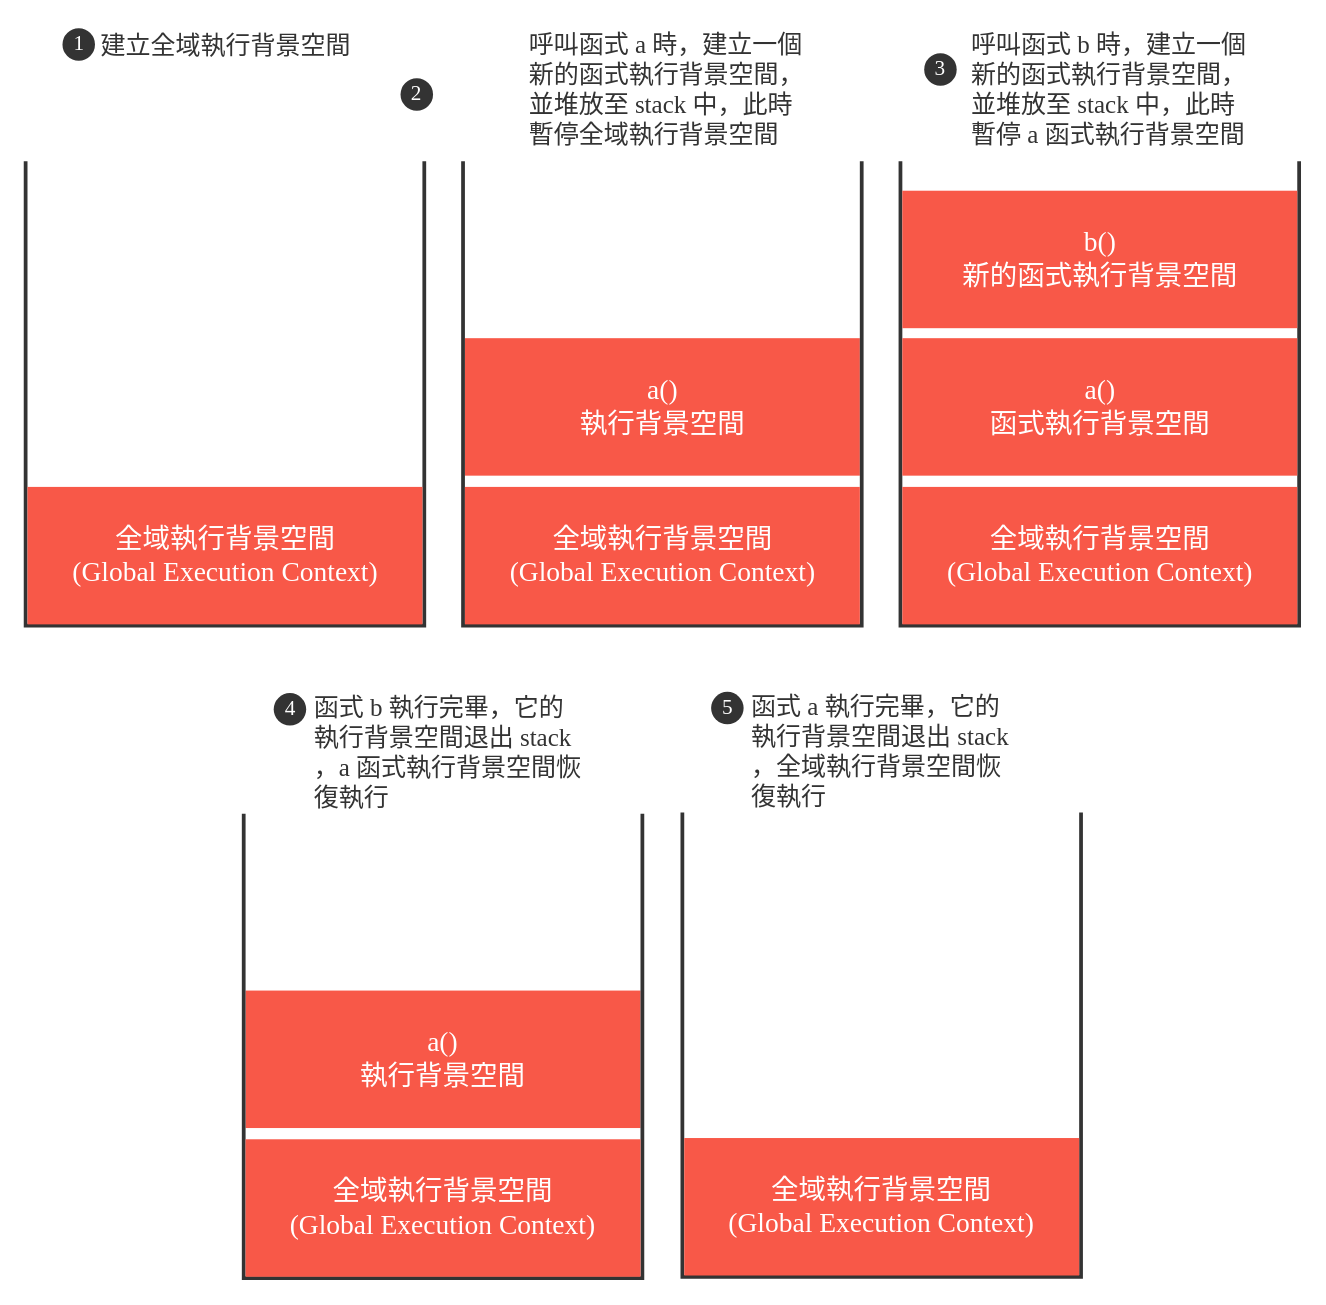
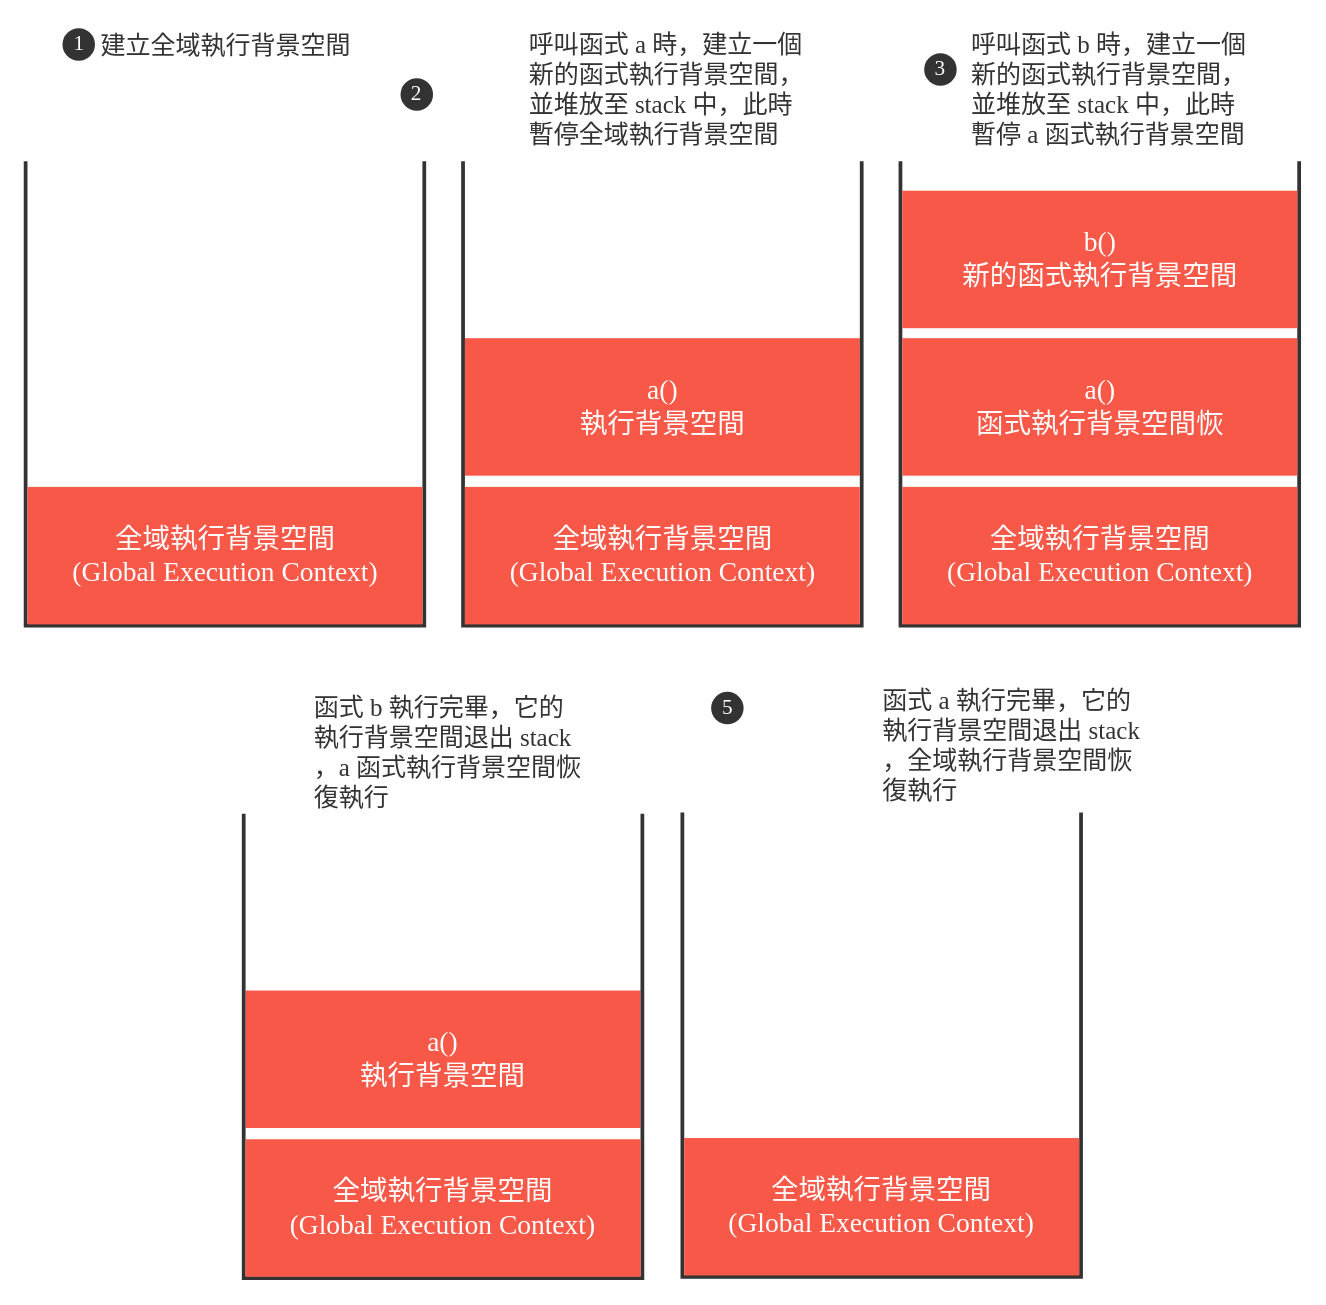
(1101, 407) -> (1101, 407)
(290, 709) -> none
(899, 751) -> (1030, 744)
